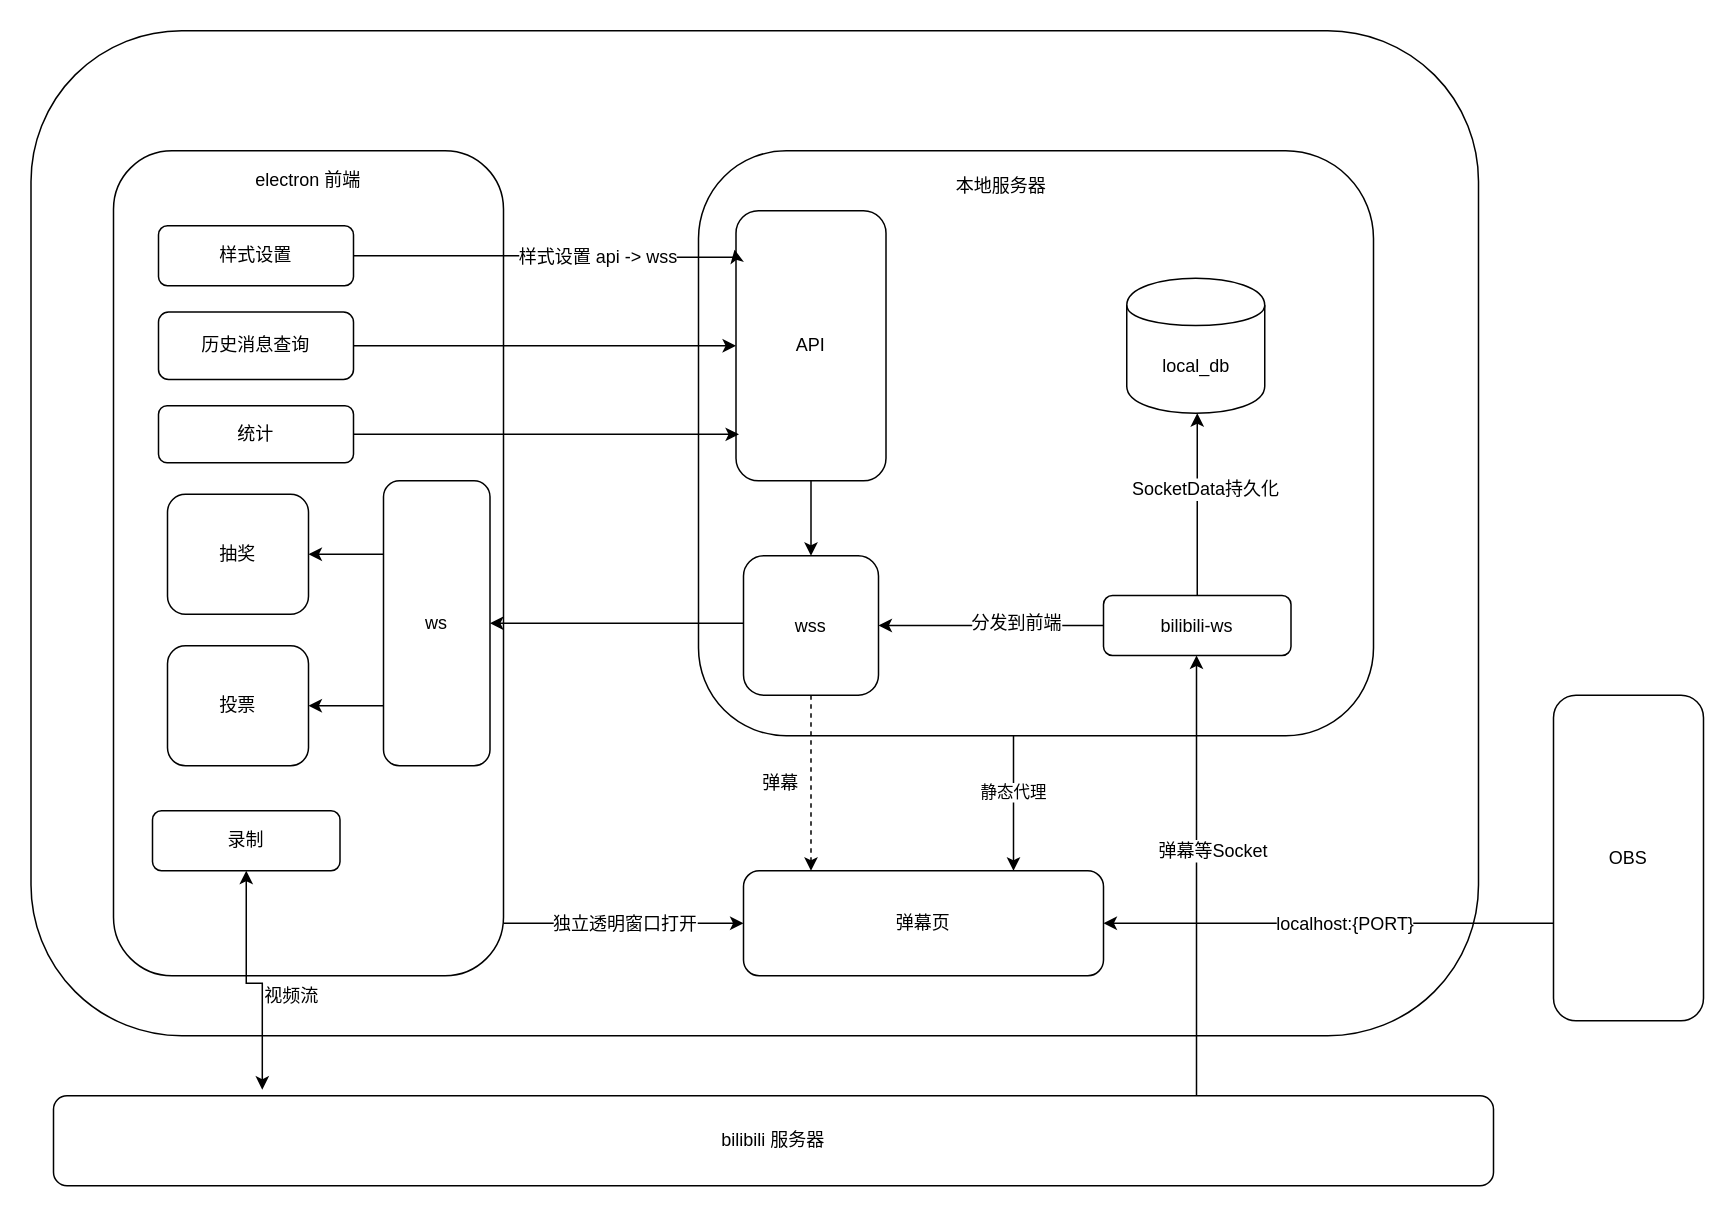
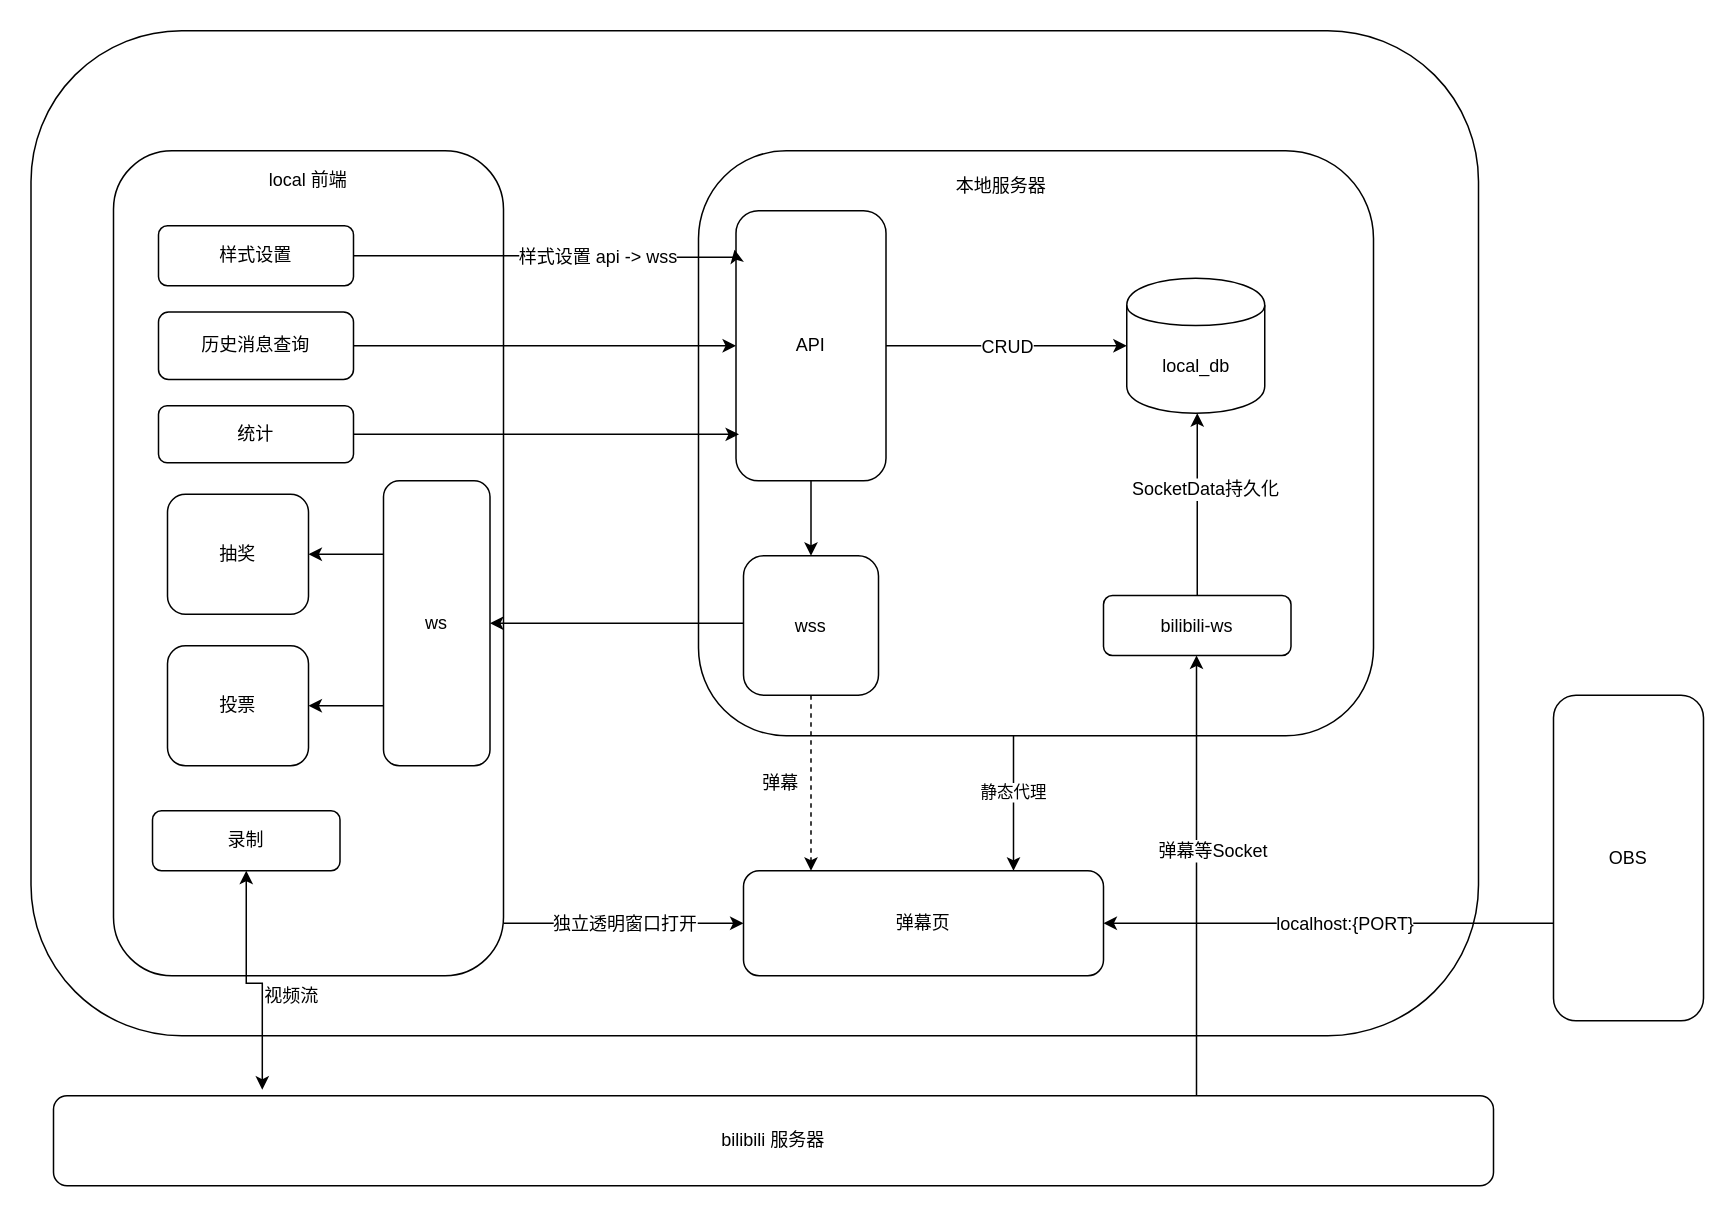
(308, 181) -> (308, 181)
none -> (1055, 346)
(996, 626) -> none
